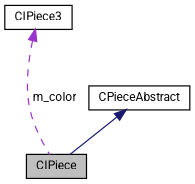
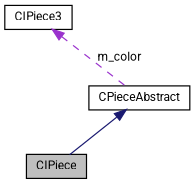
(28, 100) -> (94, 61)
